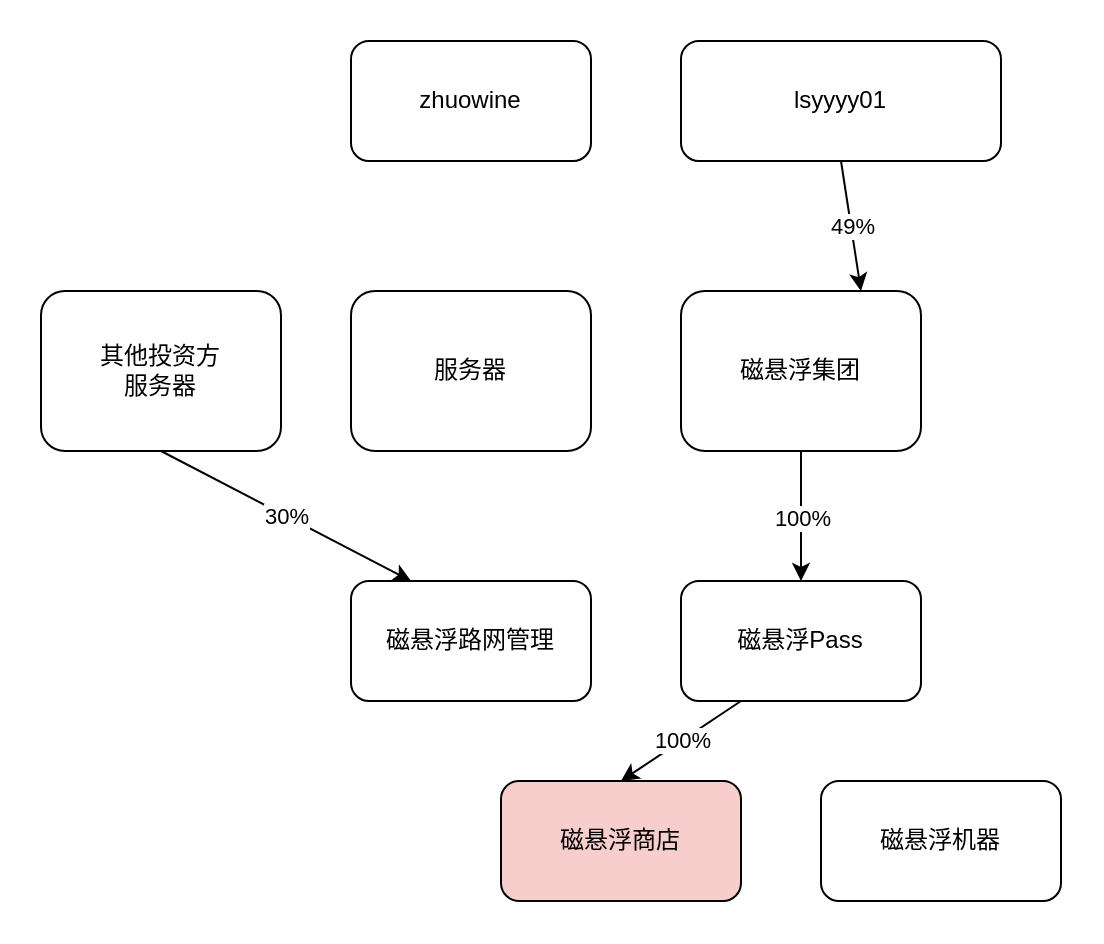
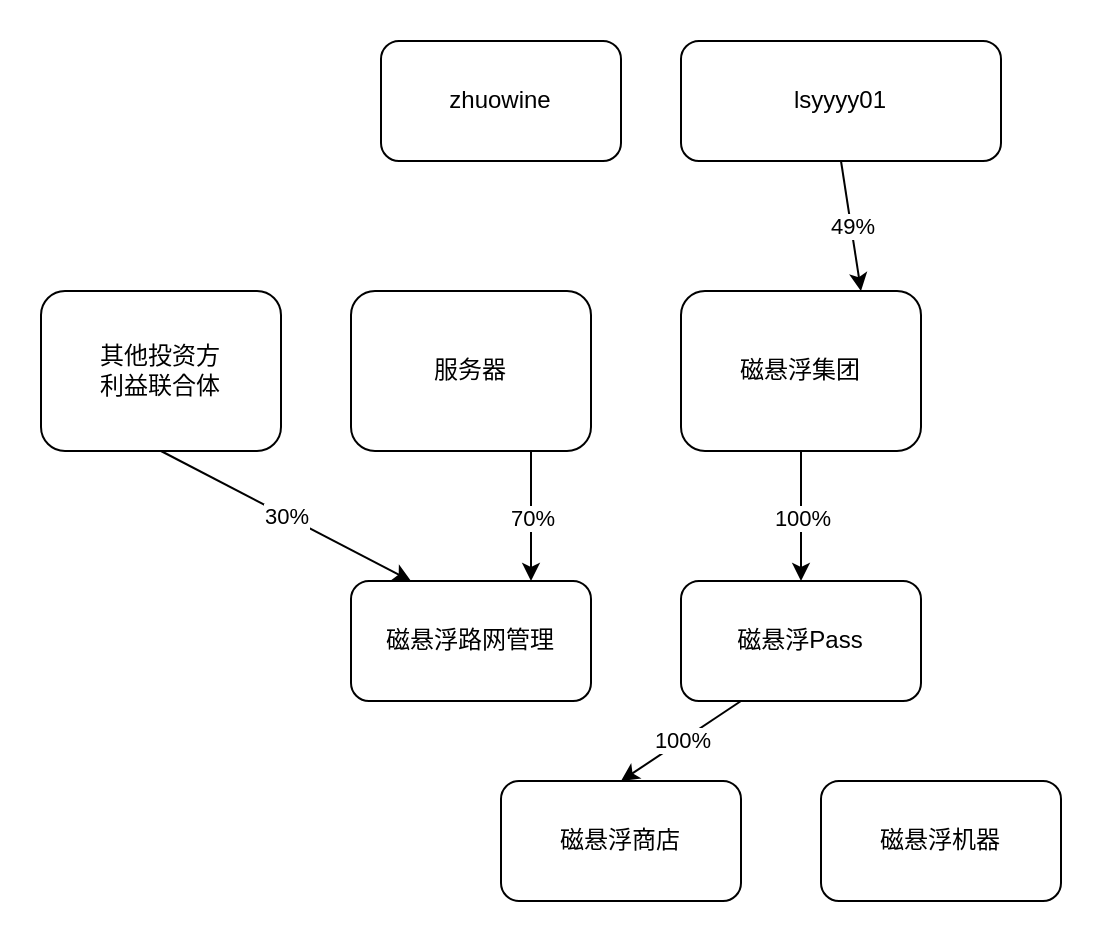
(471, 101) -> (501, 101)
(161, 371) -> (161, 371)
none -> (531, 509)
(621, 841) -> (621, 841)
